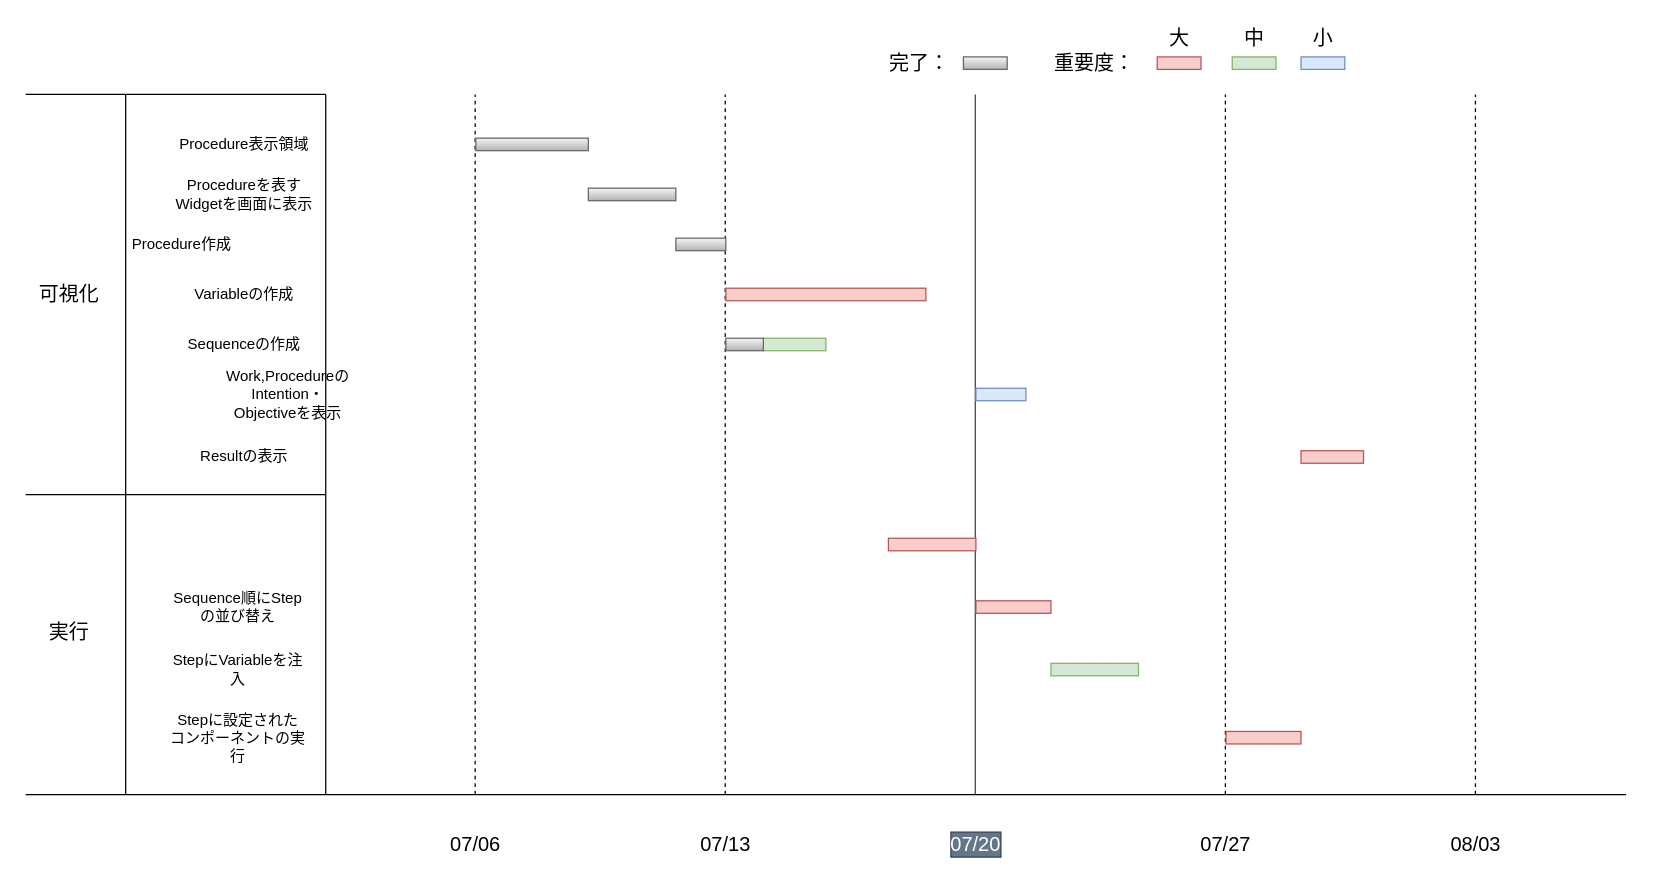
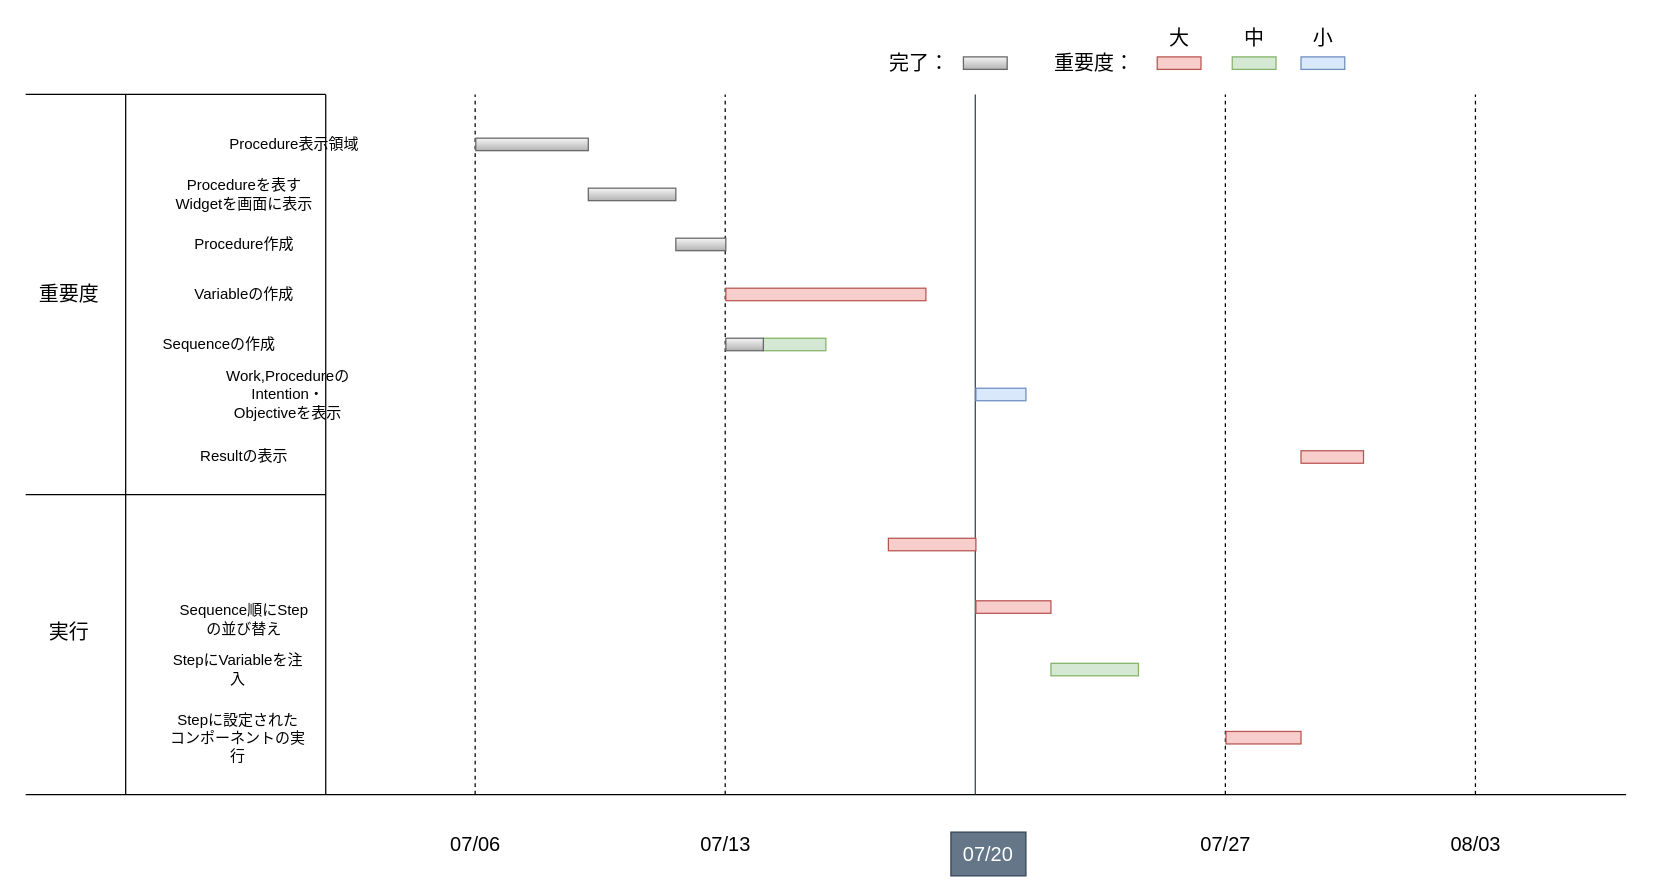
(244, 144) -> (294, 144)
(182, 244) -> (244, 244)
(69, 294) -> (69, 294)
(244, 344) -> (219, 344)
(238, 607) -> (244, 619)
(976, 844) -> (988, 854)
